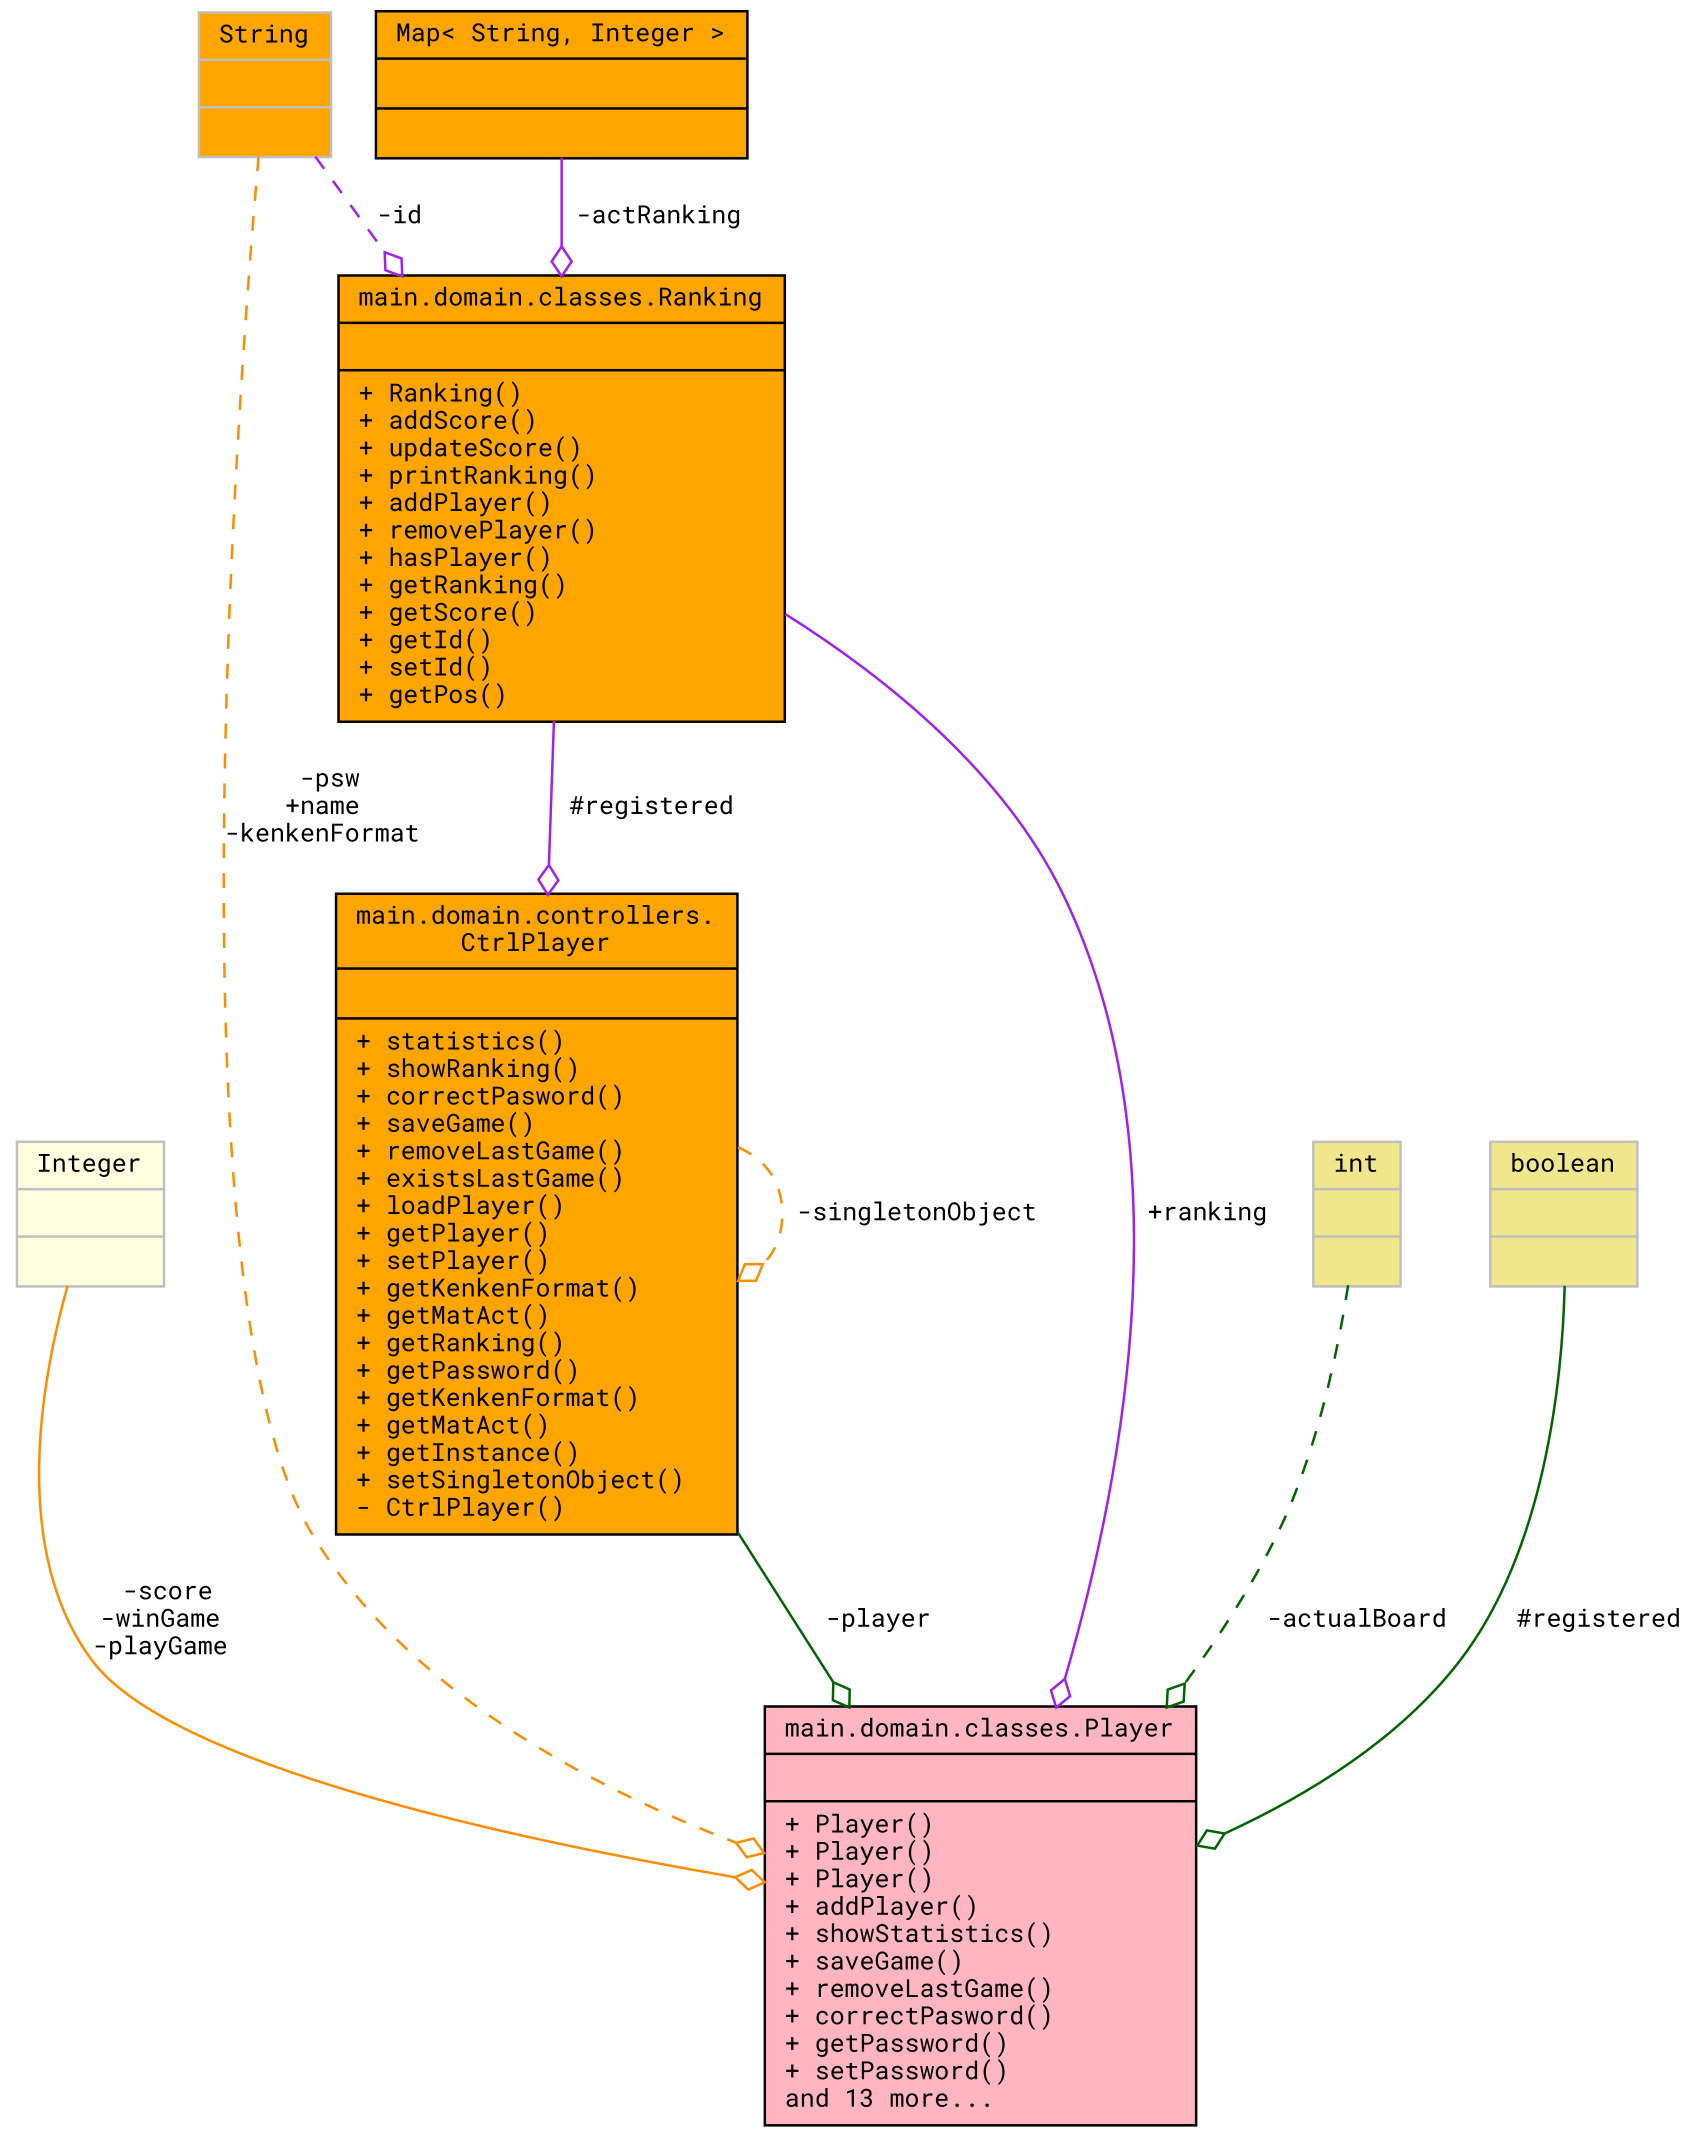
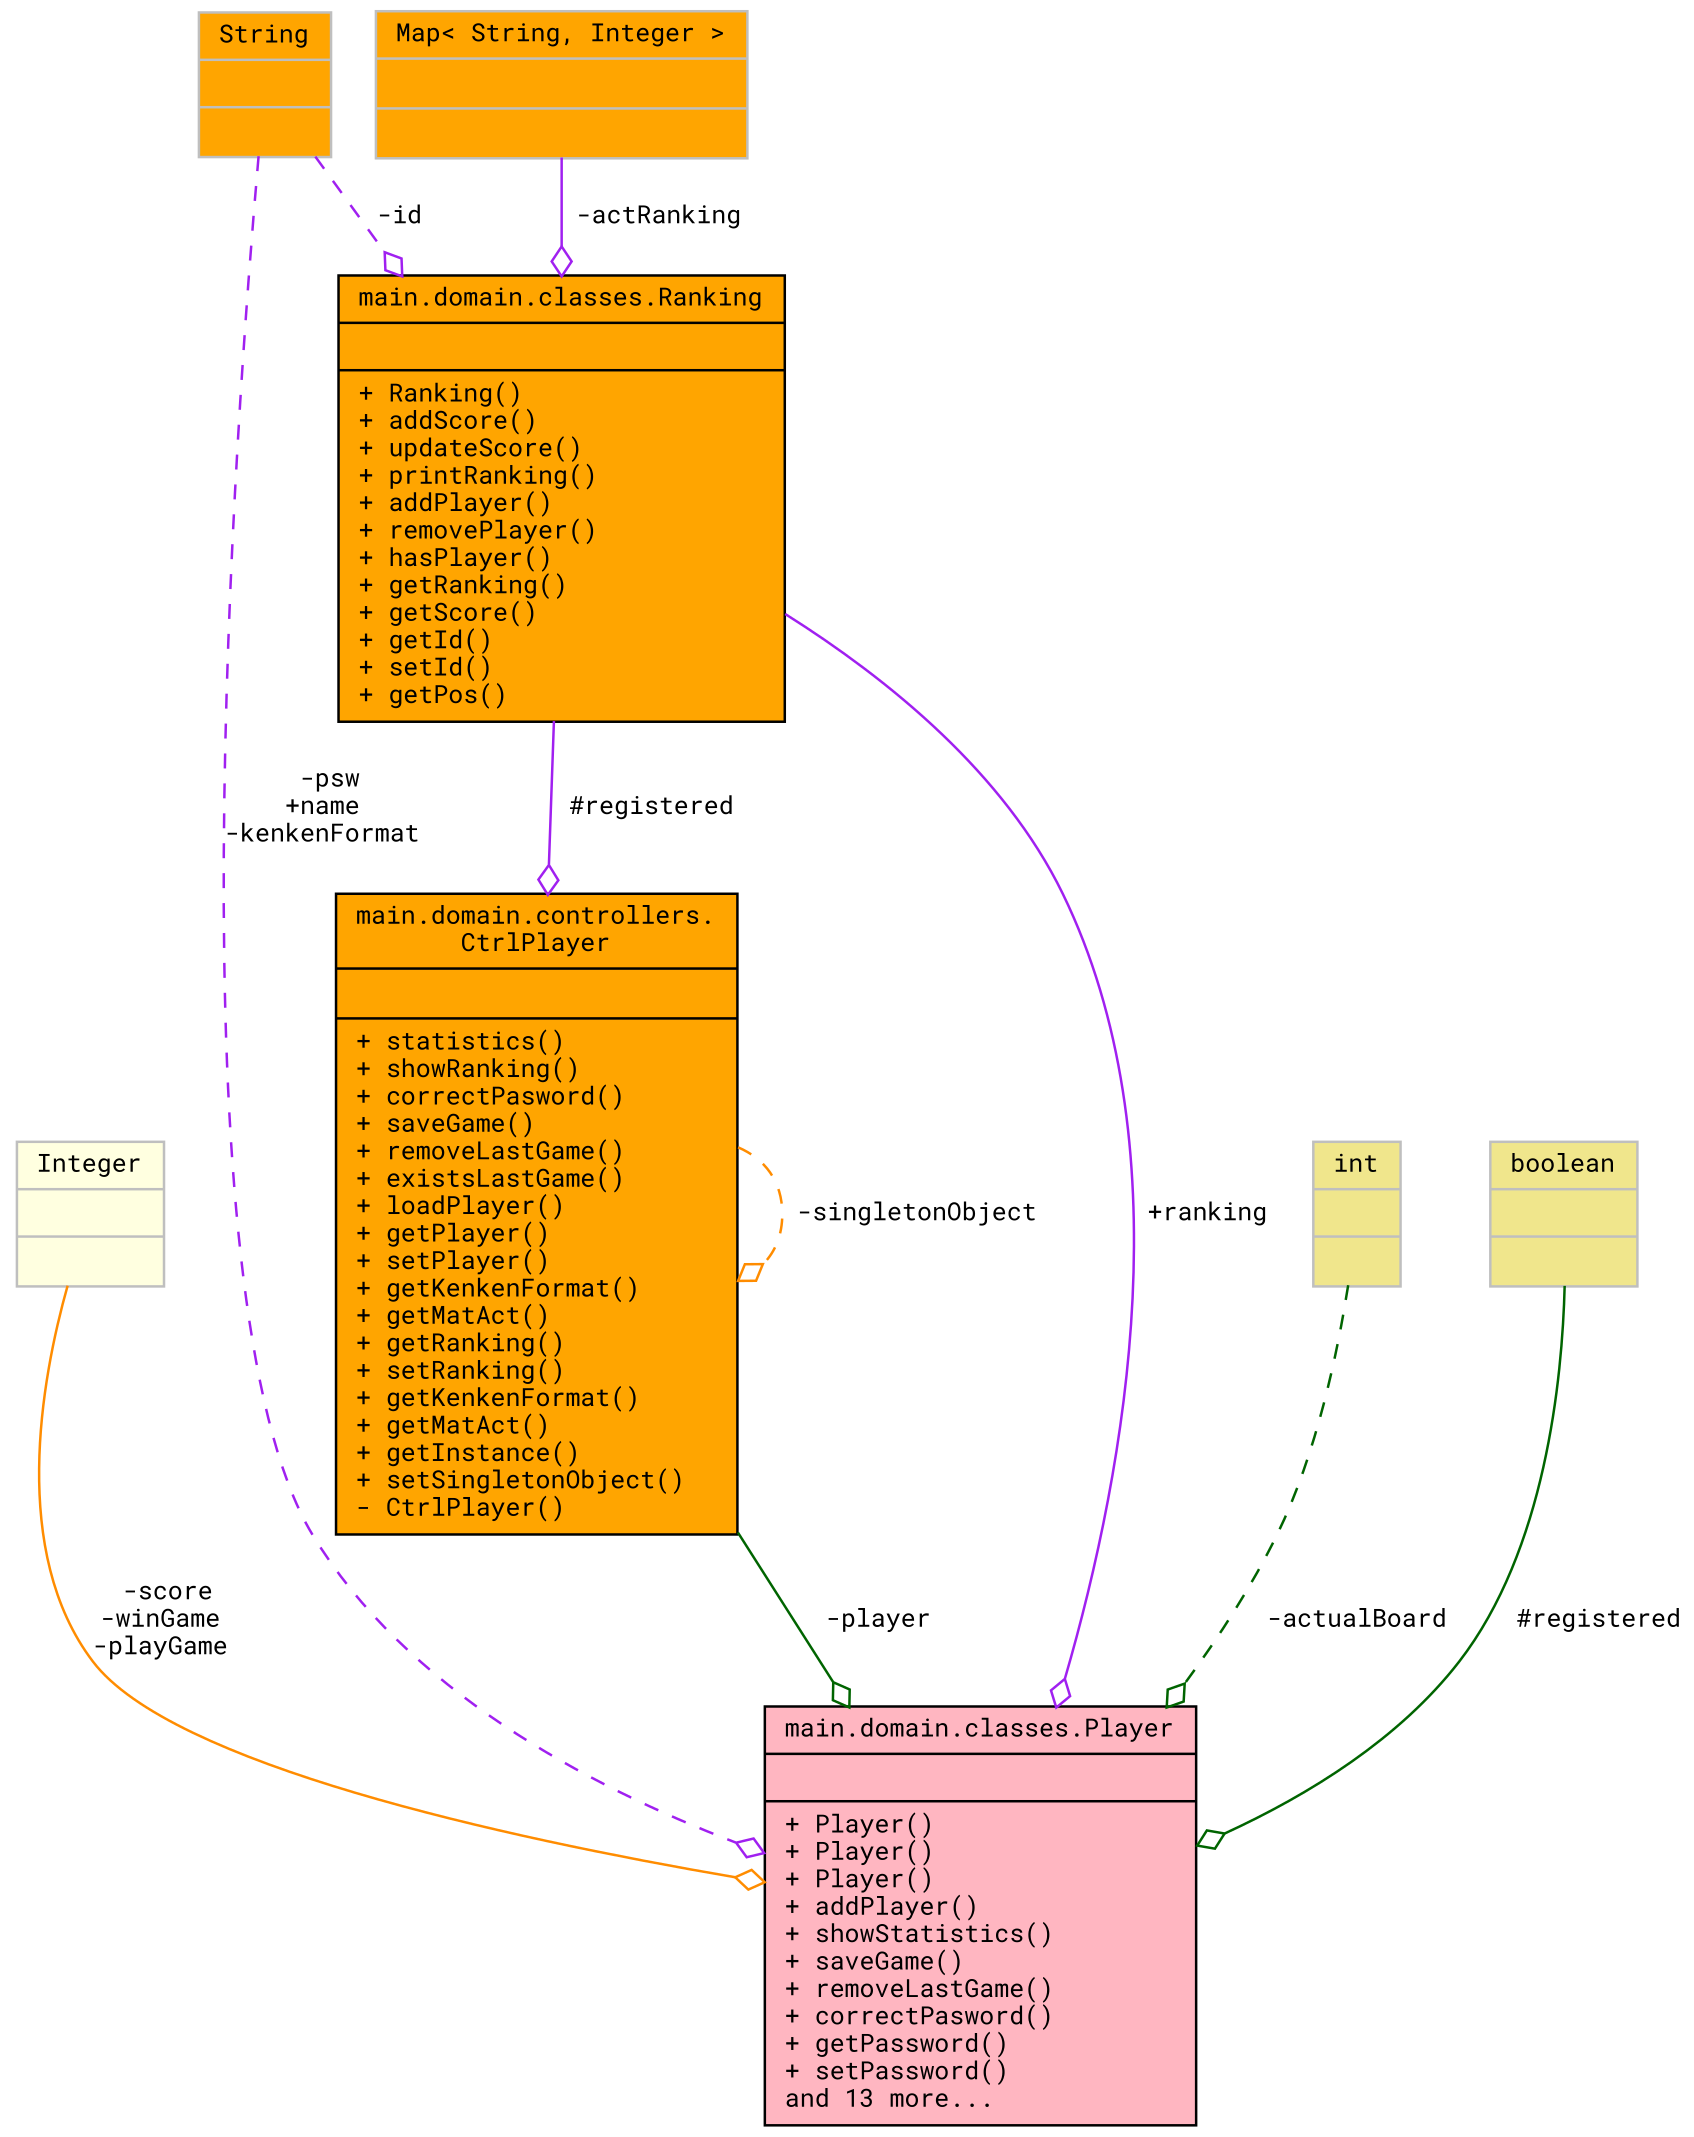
(562, 85) -> (562, 85)
(231, 1116) -> (231, 1116)
(469, 1371) -> (462, 1371)
